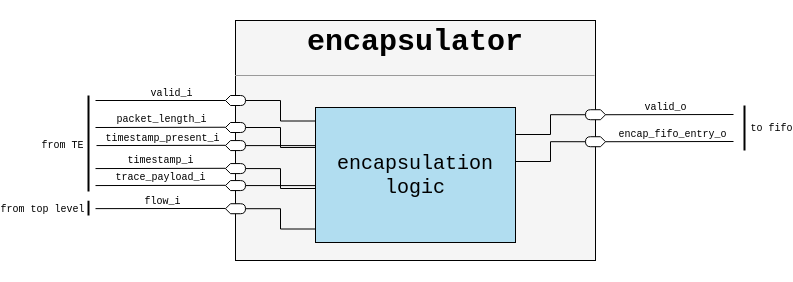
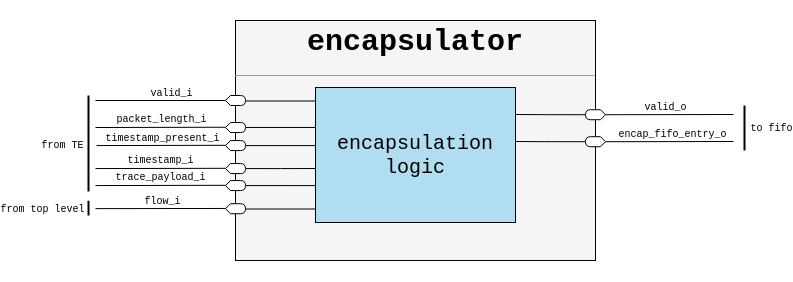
(416, 175) -> (416, 155)
